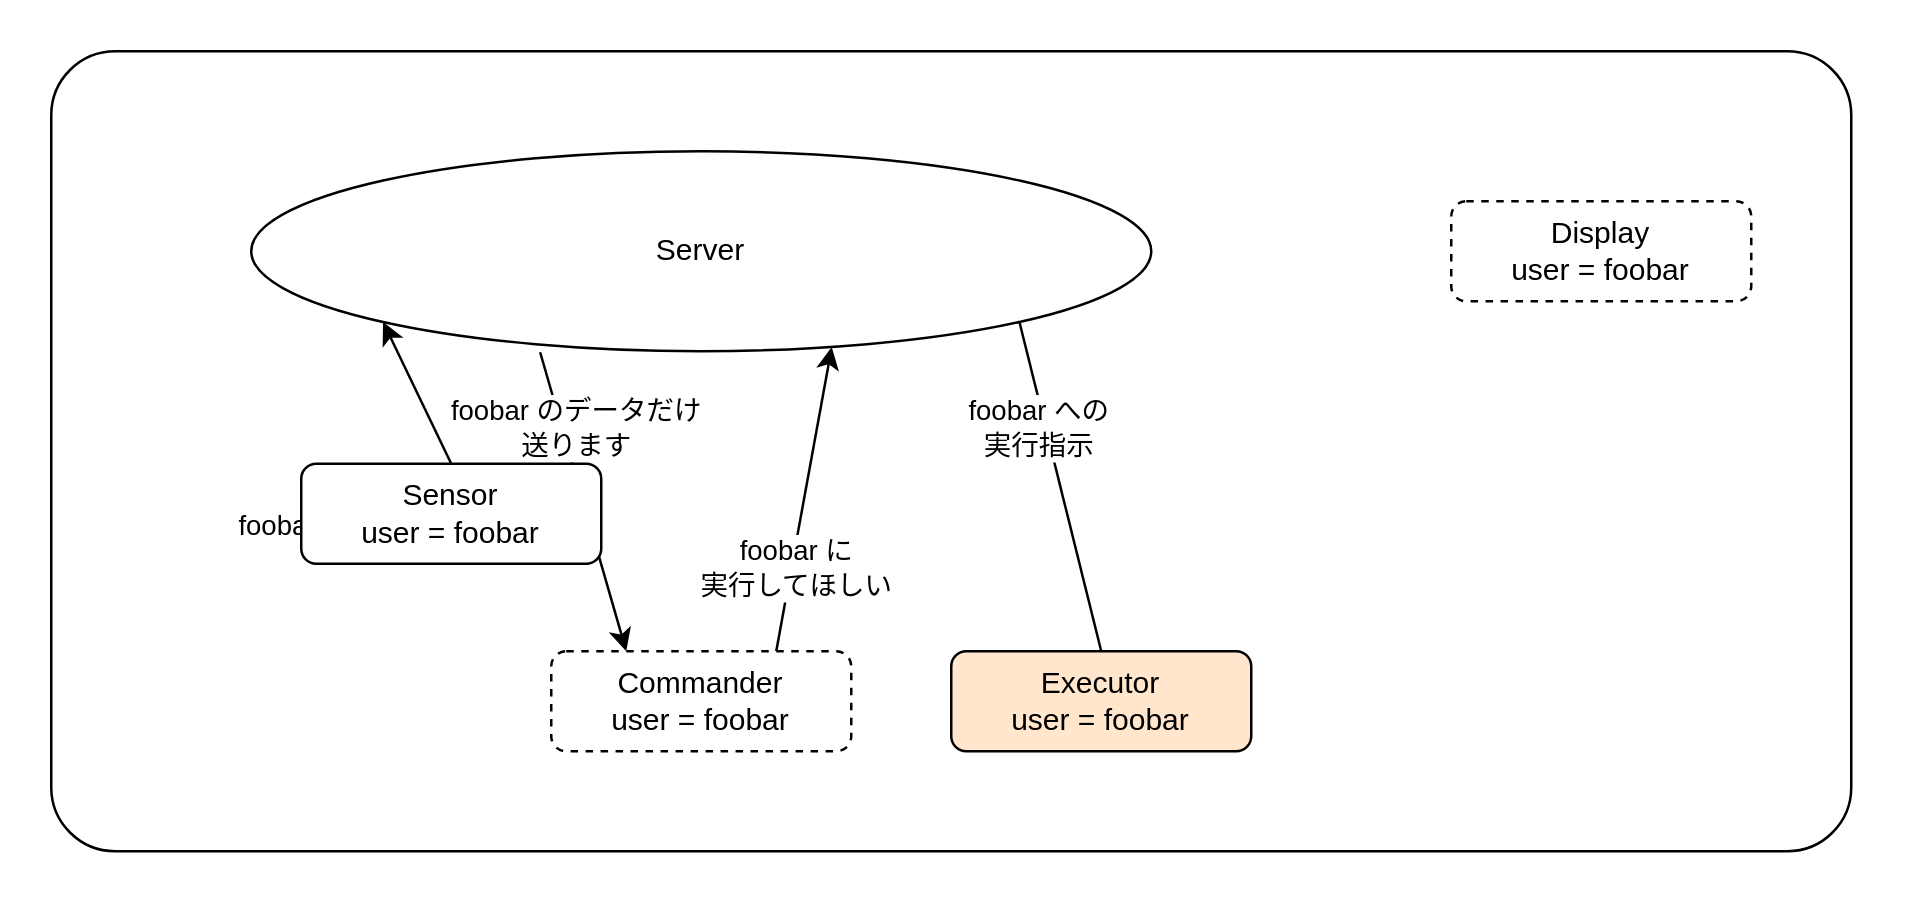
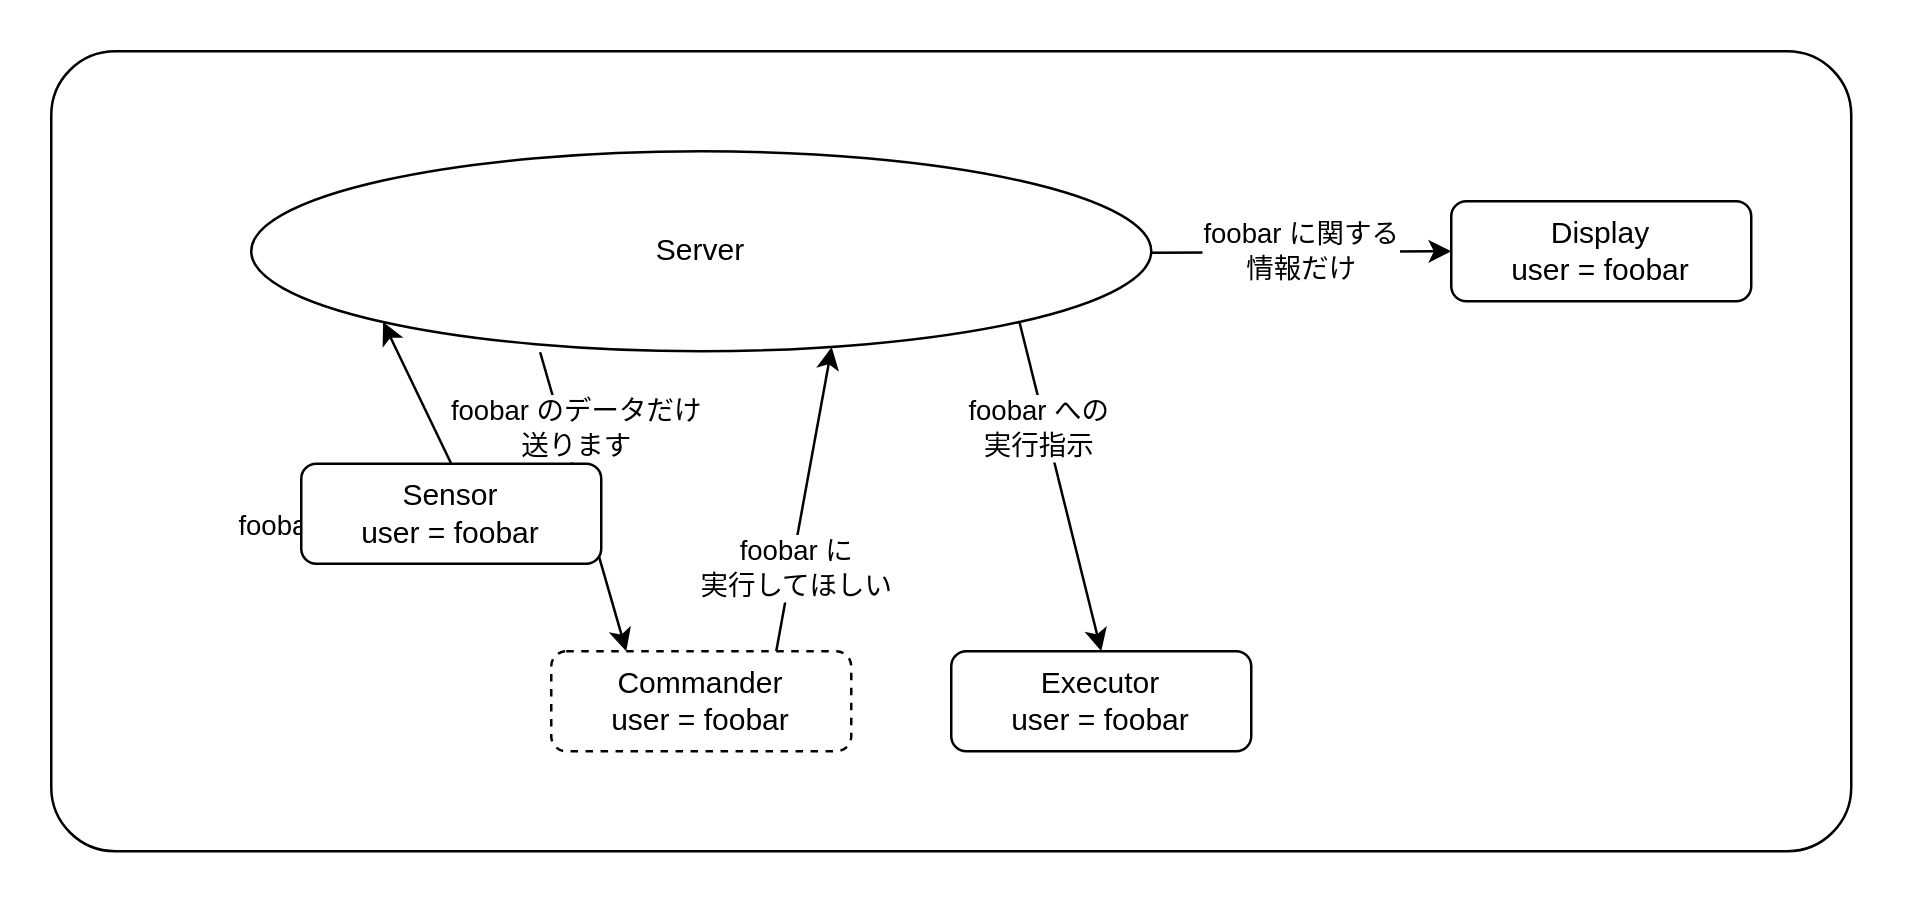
(1601, 251) -> (1601, 251)
none -> (1177, 253)
(1098, 640) -> (1097, 633)
(1101, 701) -> (1101, 701)
